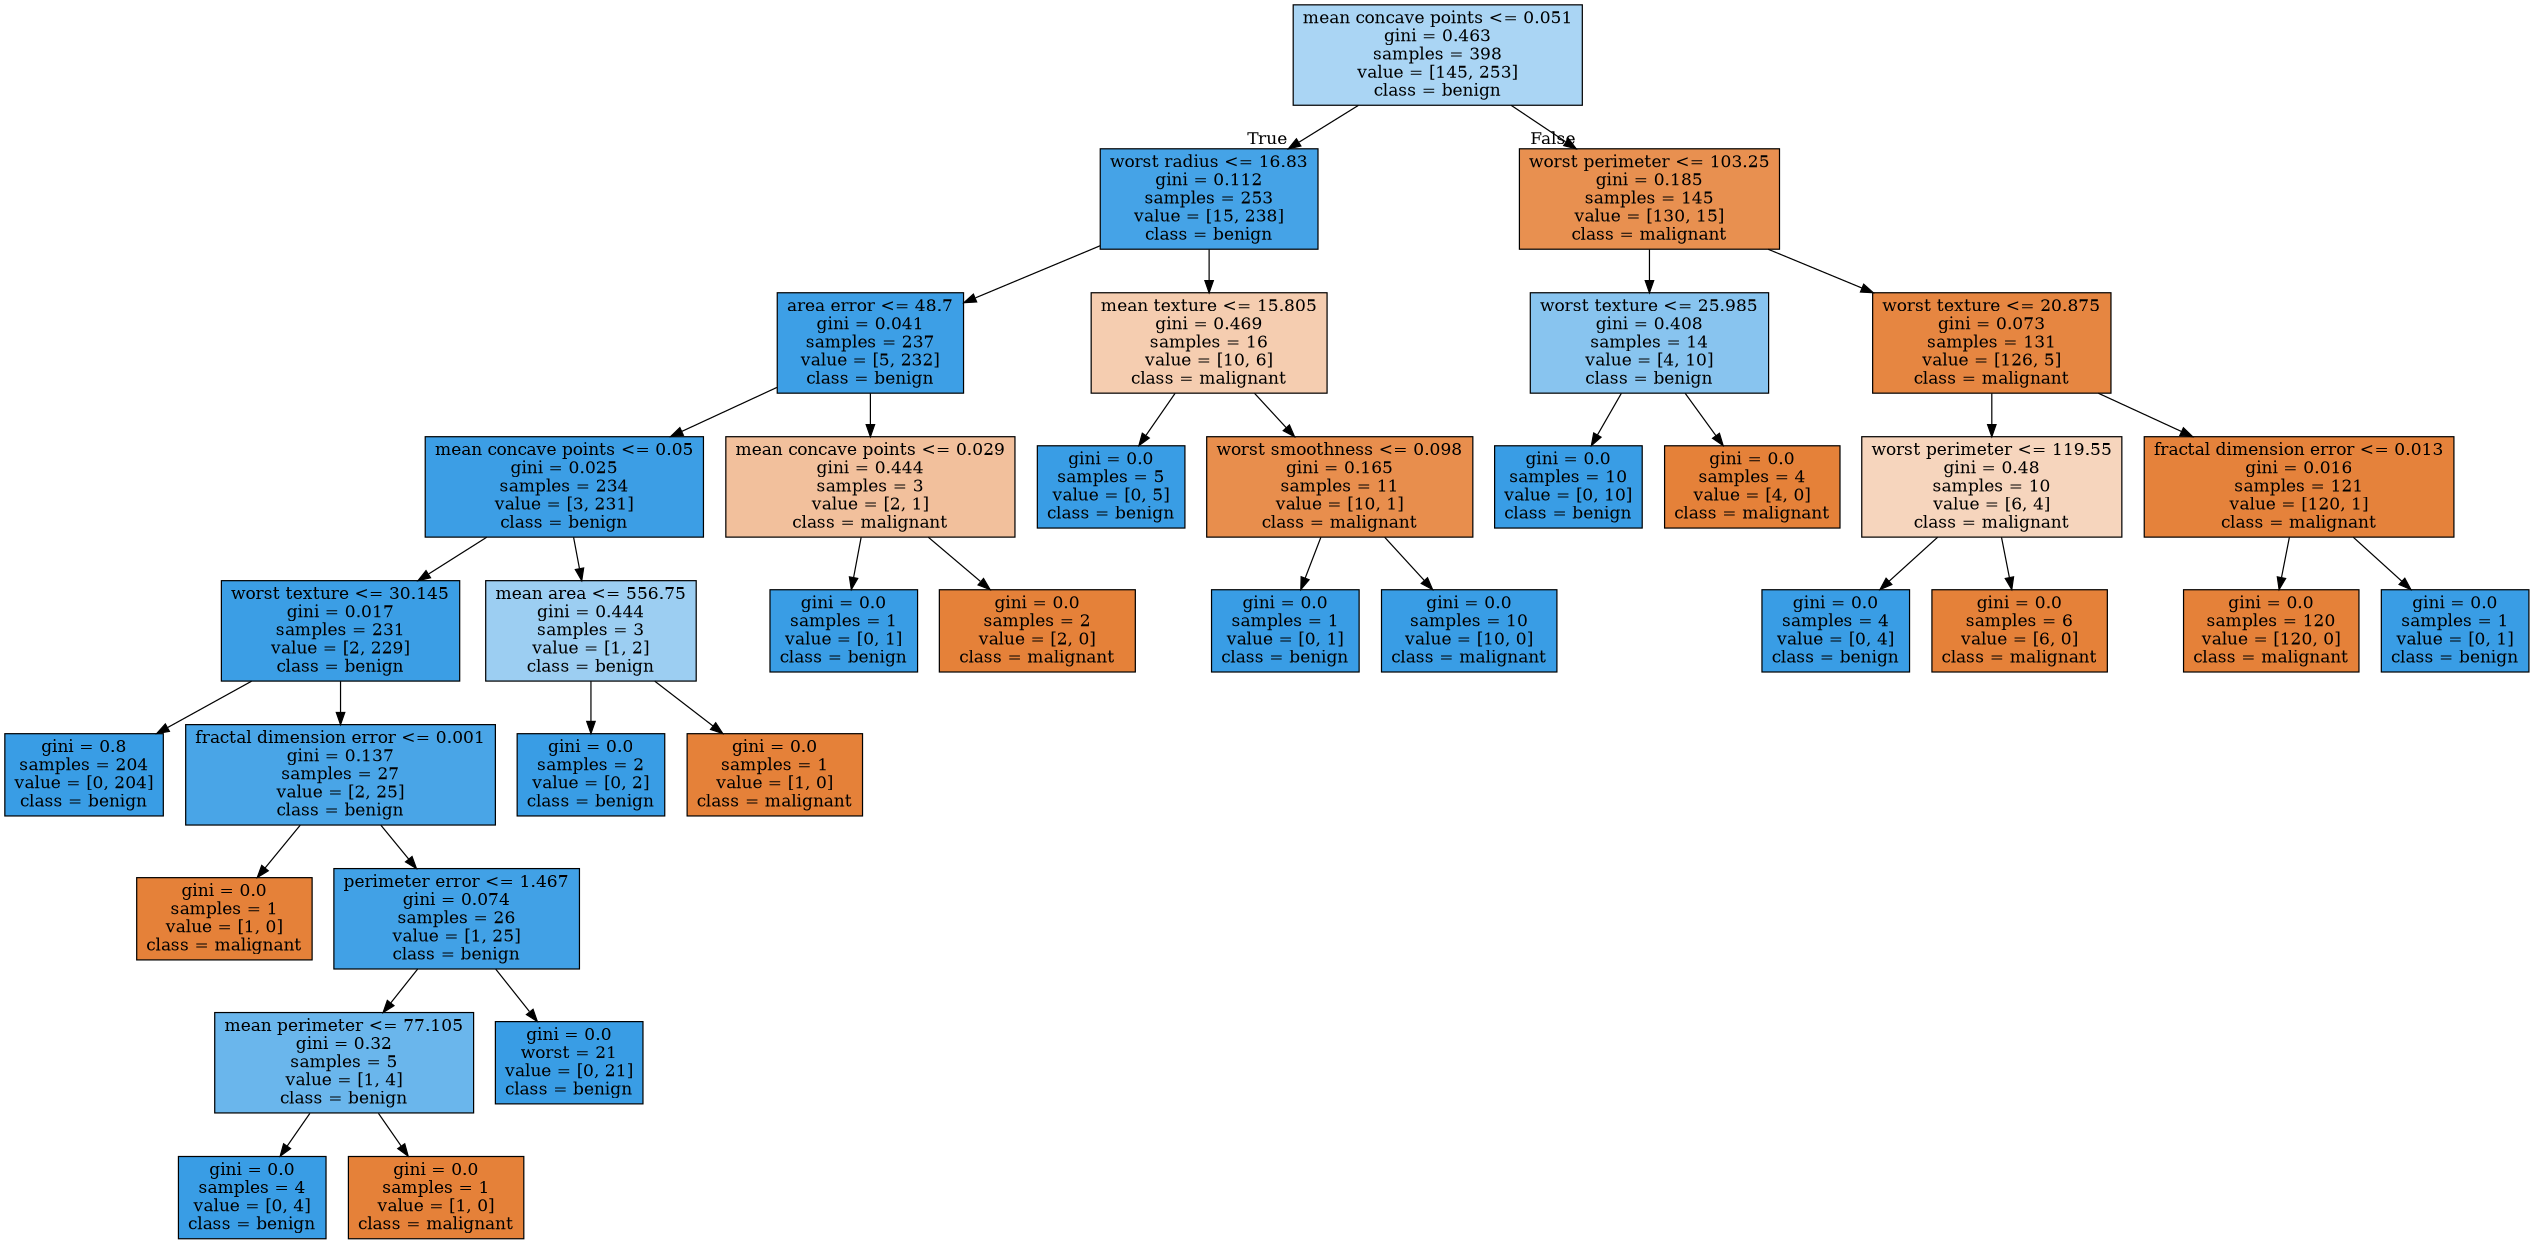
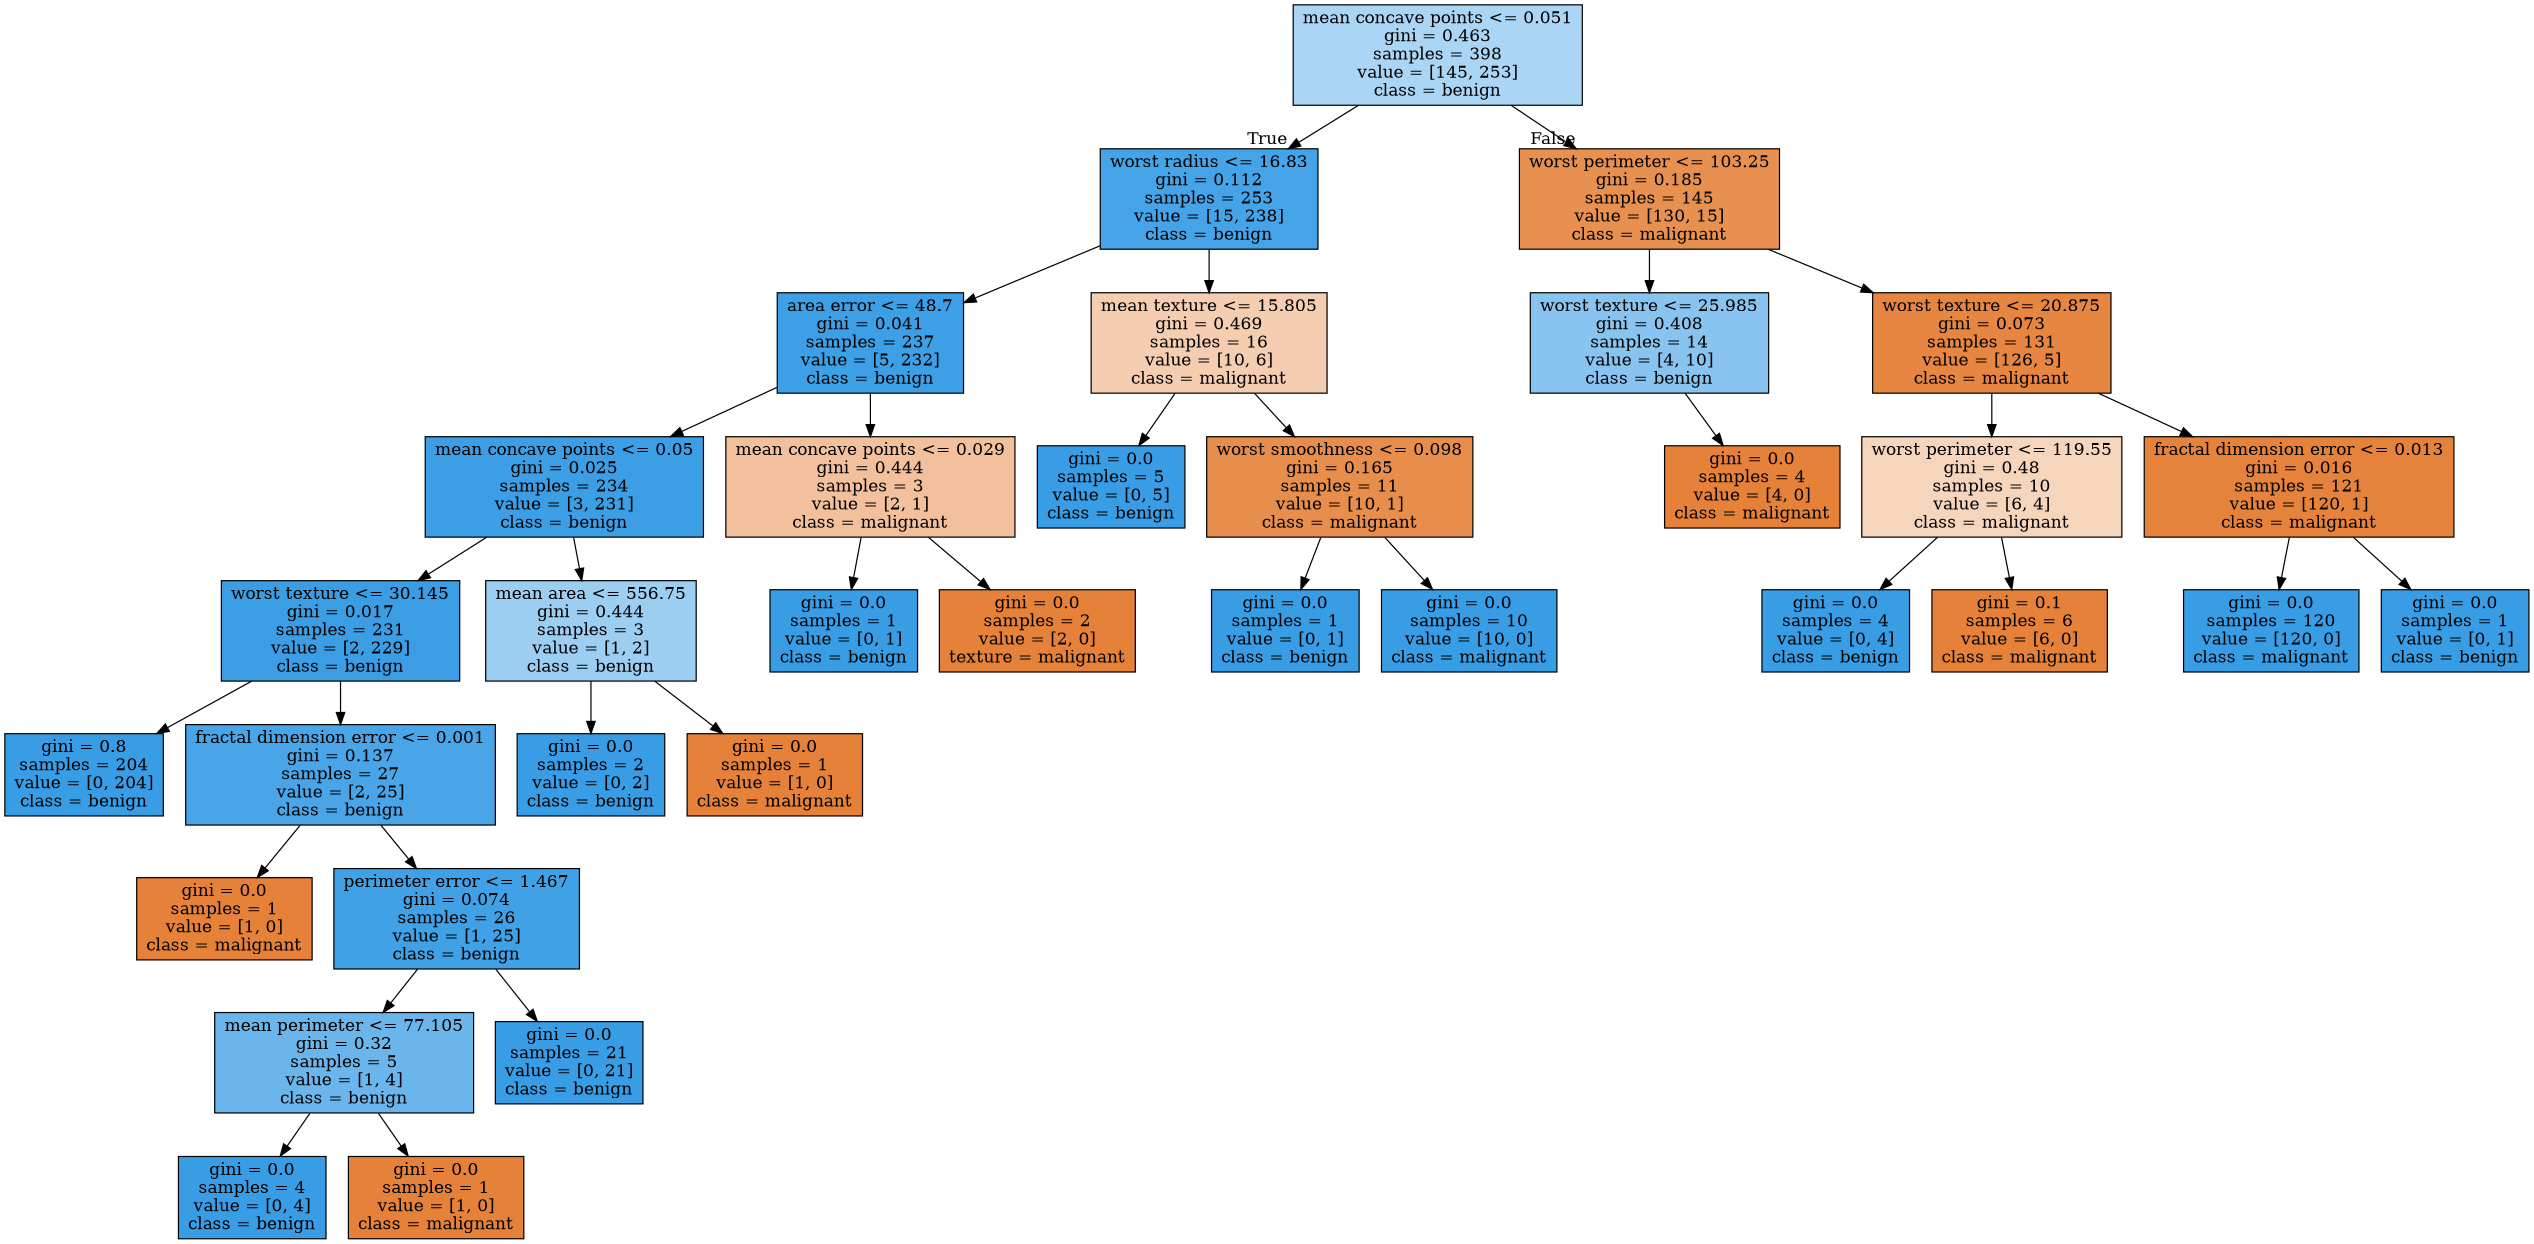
(1568, 487) -> none
(1037, 631) -> (1037, 631)
(2020, 631) -> (2020, 631)
(2271, 631) -> (2271, 631)
(569, 1063) -> (569, 1063)
